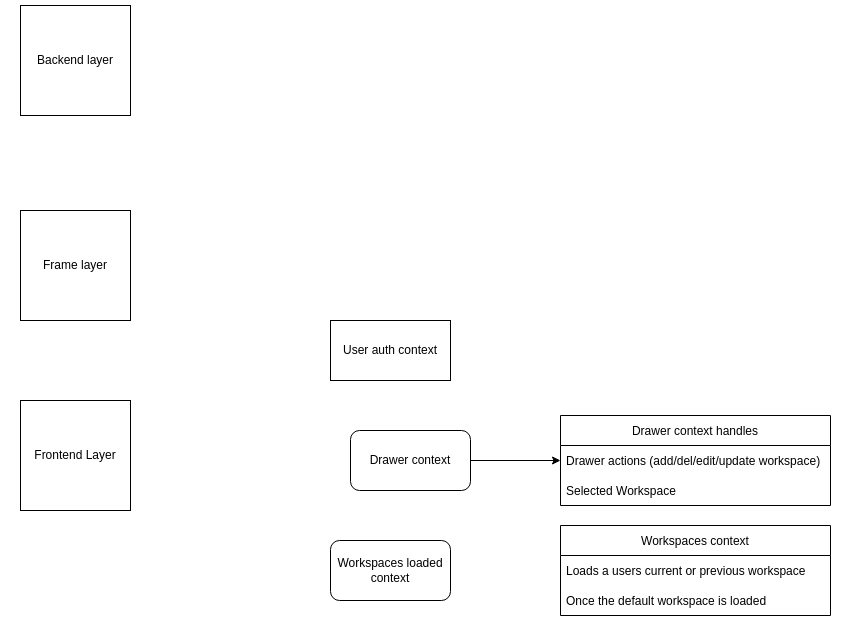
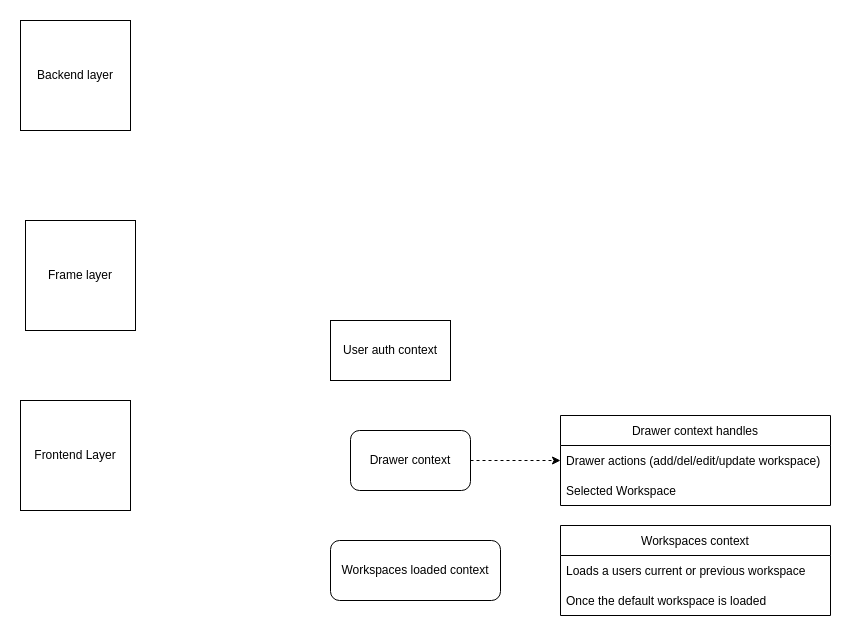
(76, 61) -> (76, 76)
(76, 266) -> (81, 276)
(513, 461) -> (513, 461)
(391, 571) -> (416, 571)
